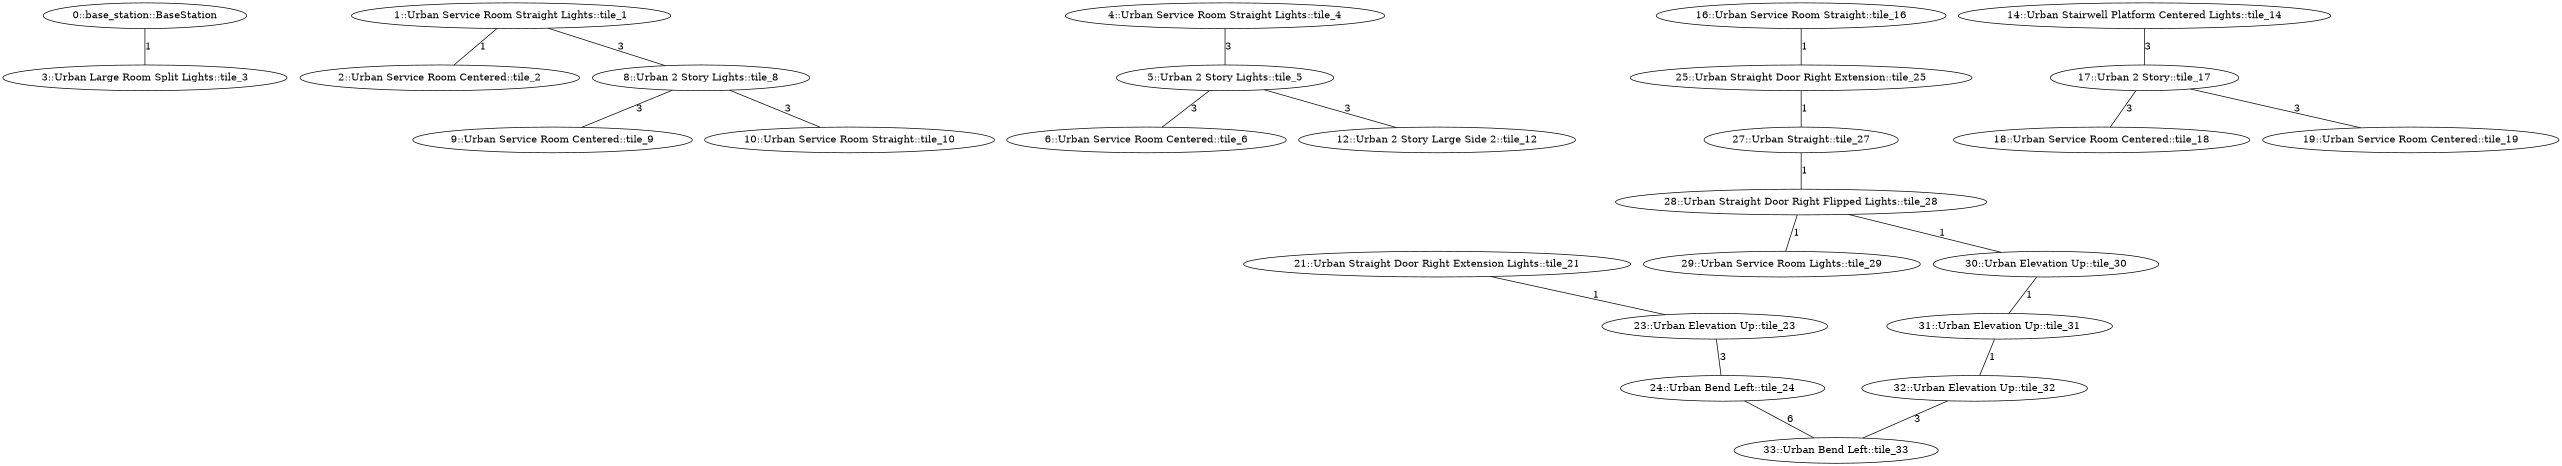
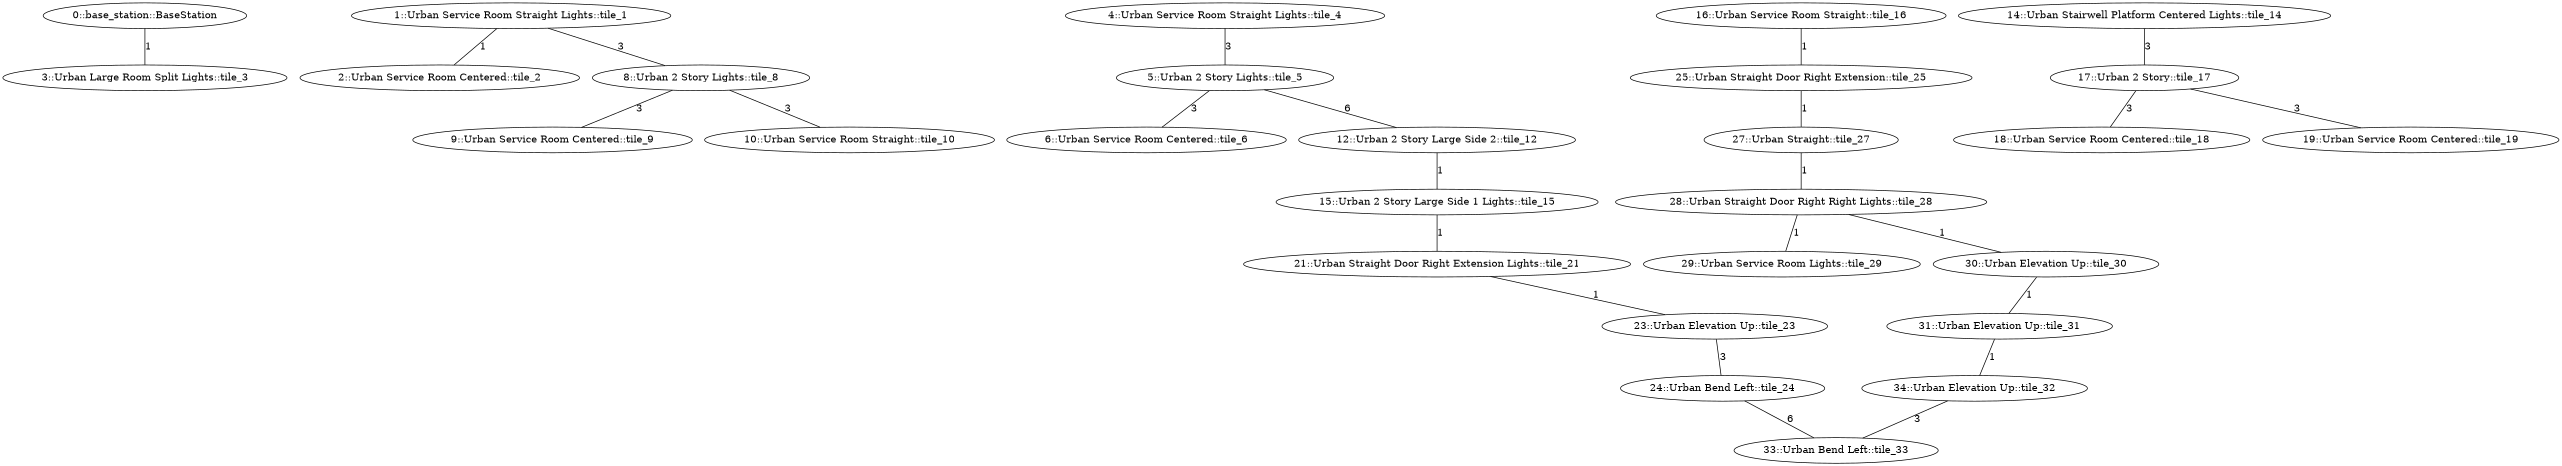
(1348, 109) -> (1348, 109)
none -> (1437, 202)
(1801, 202) -> (1801, 202)
(1975, 388) -> (1975, 388)
